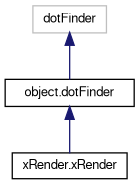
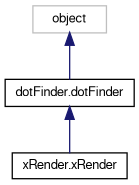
(70, 19) -> (70, 19)
(70, 93) -> (70, 93)
